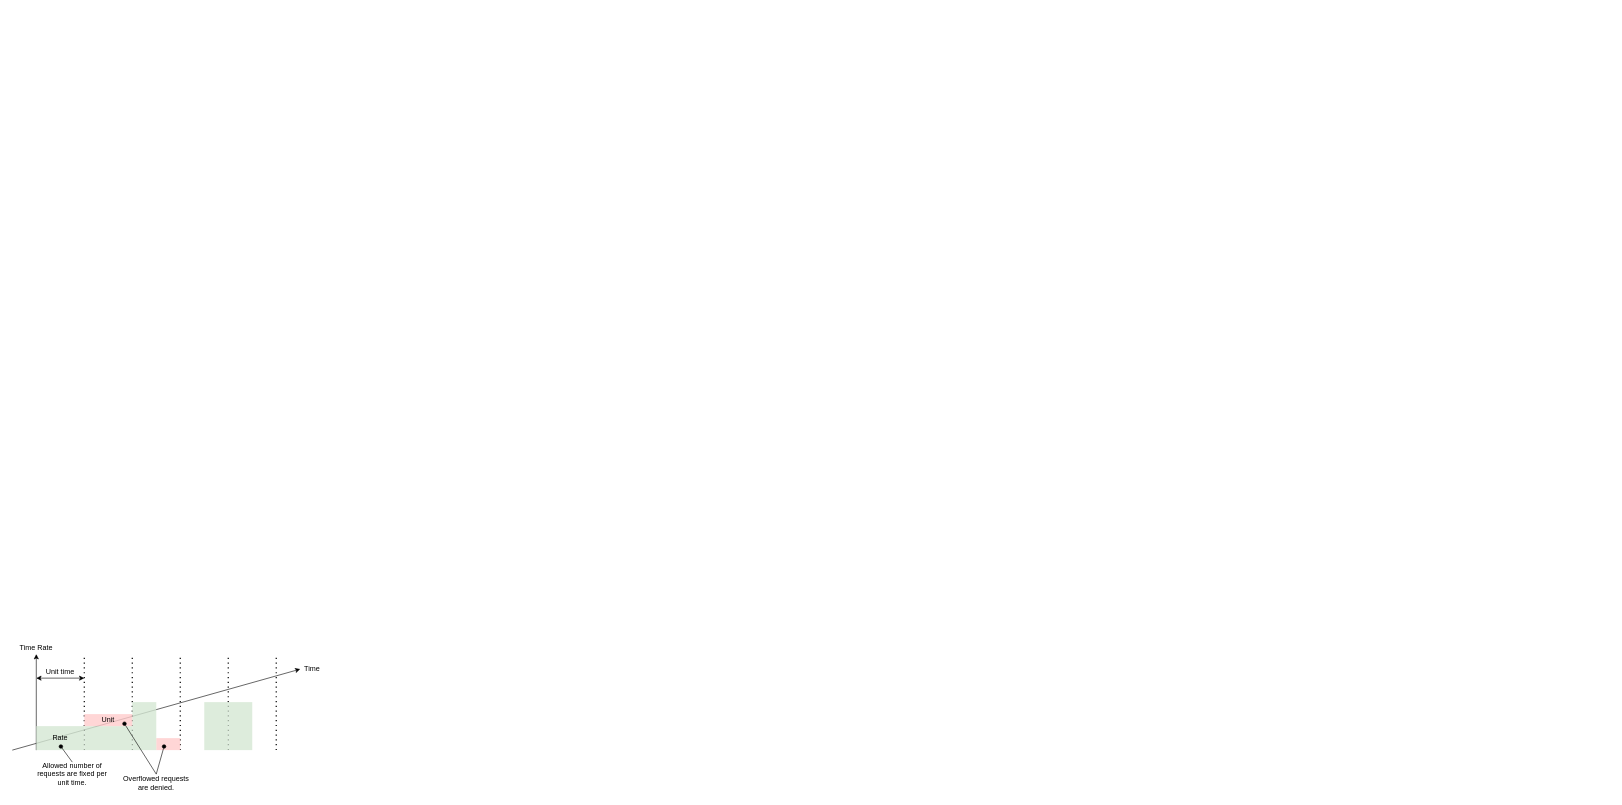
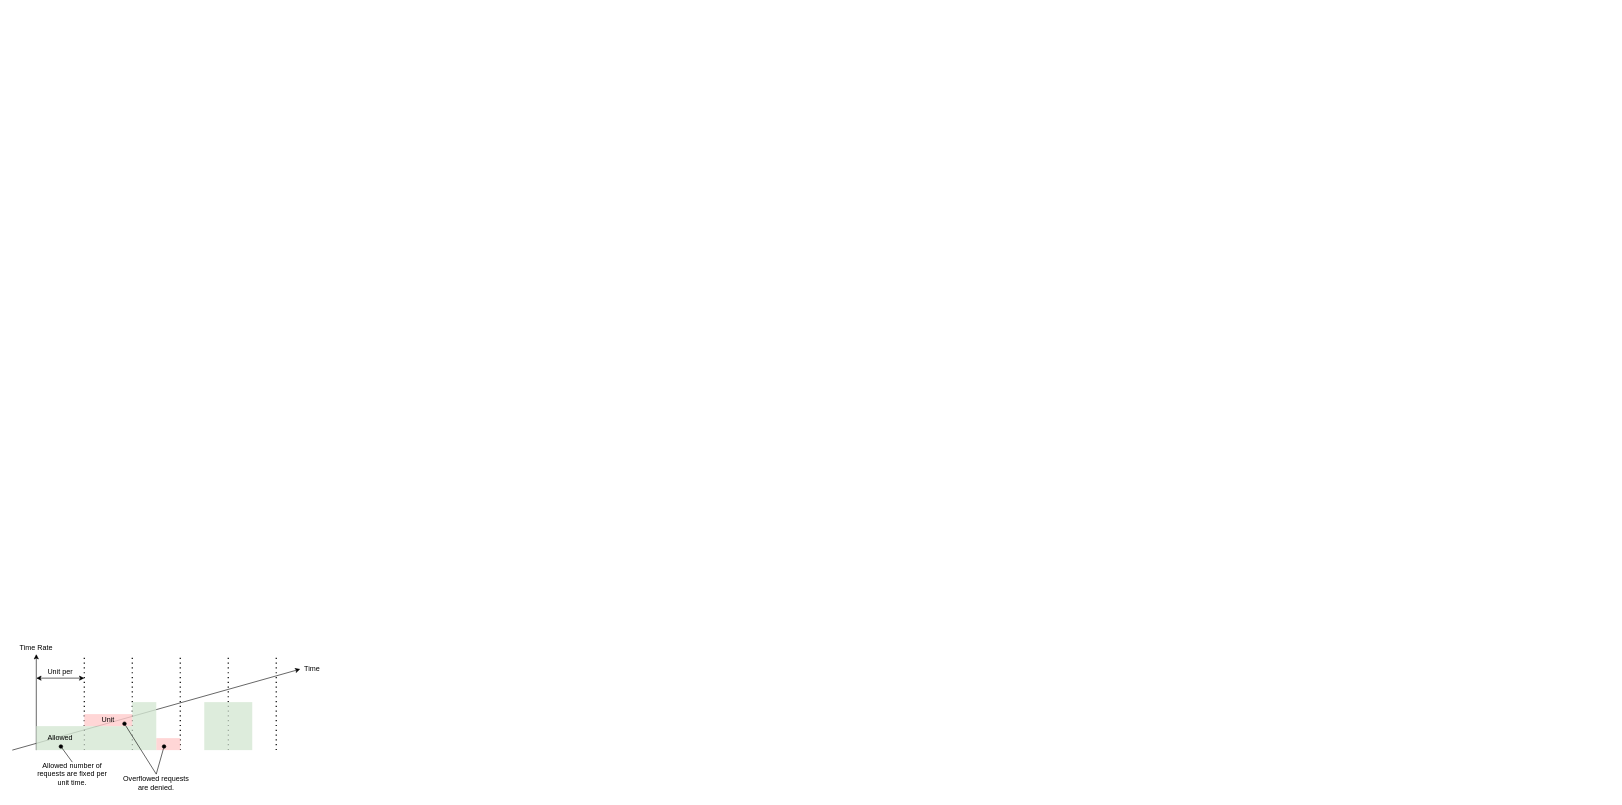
(60, 672) -> (60, 672)
(60, 738) -> (60, 738)
